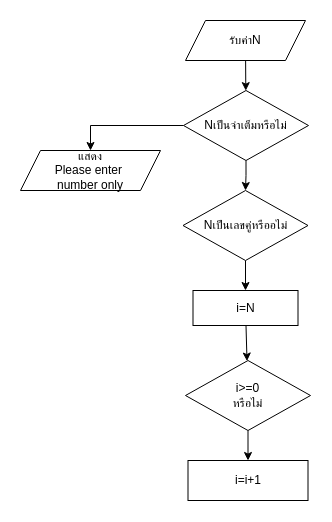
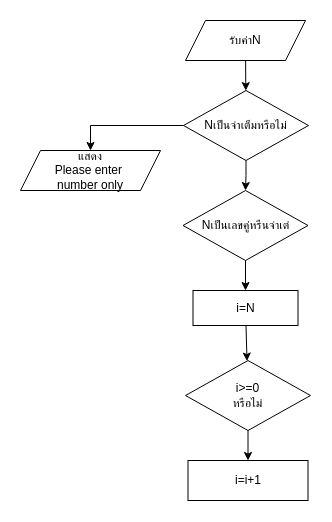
(246, 226) -> (246, 226)
